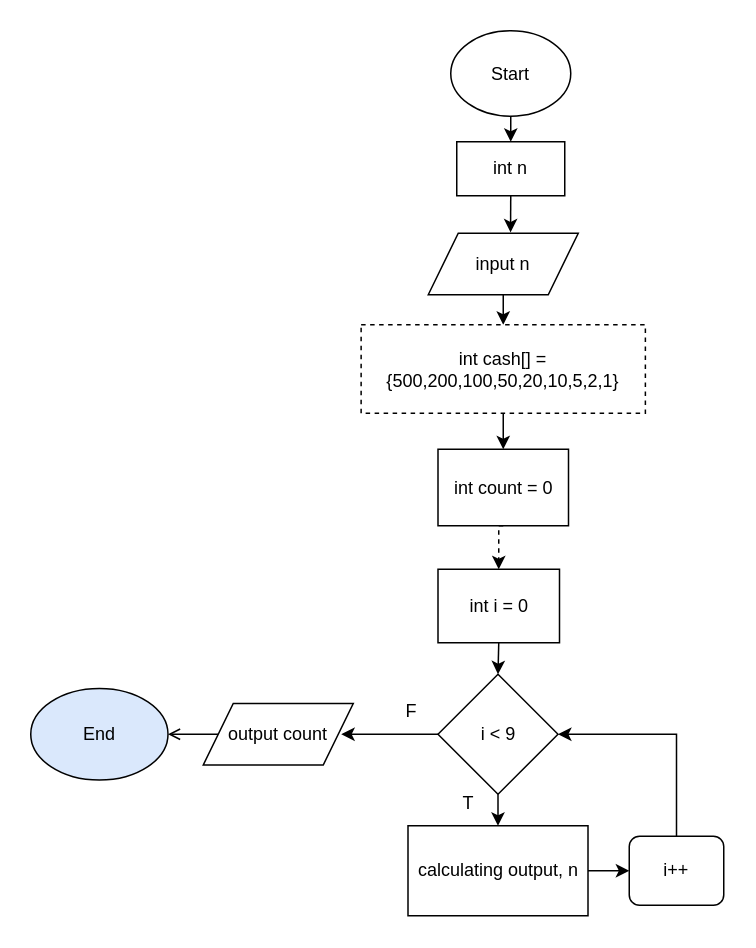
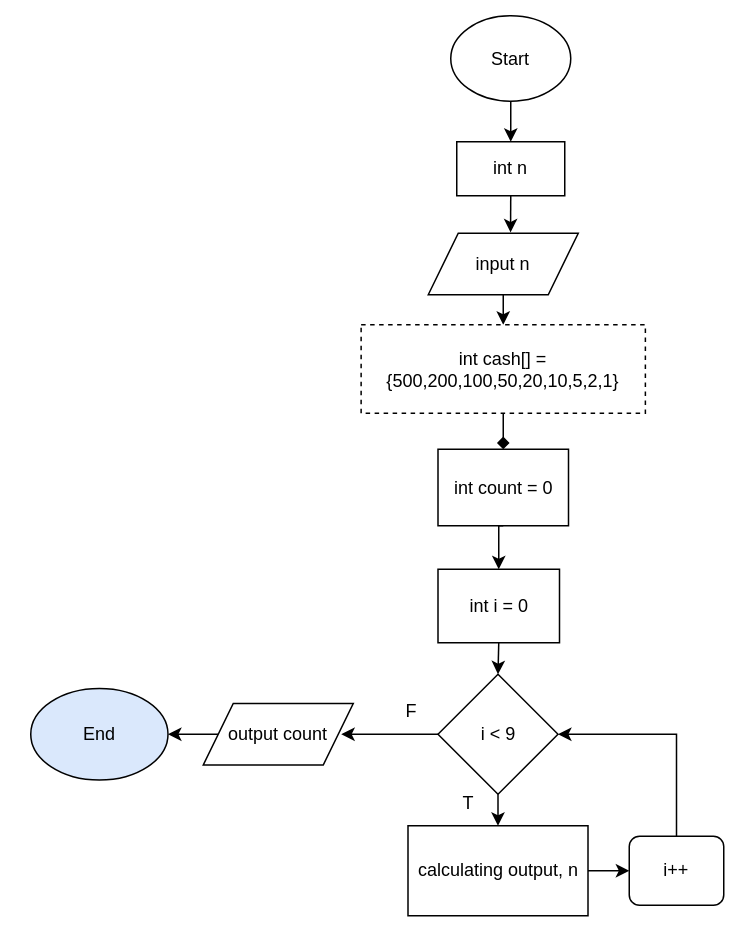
(511, 74) -> (511, 59)
(503, 438) -> (503, 437)
(499, 540) -> (499, 540)
(176, 734) -> (179, 734)
